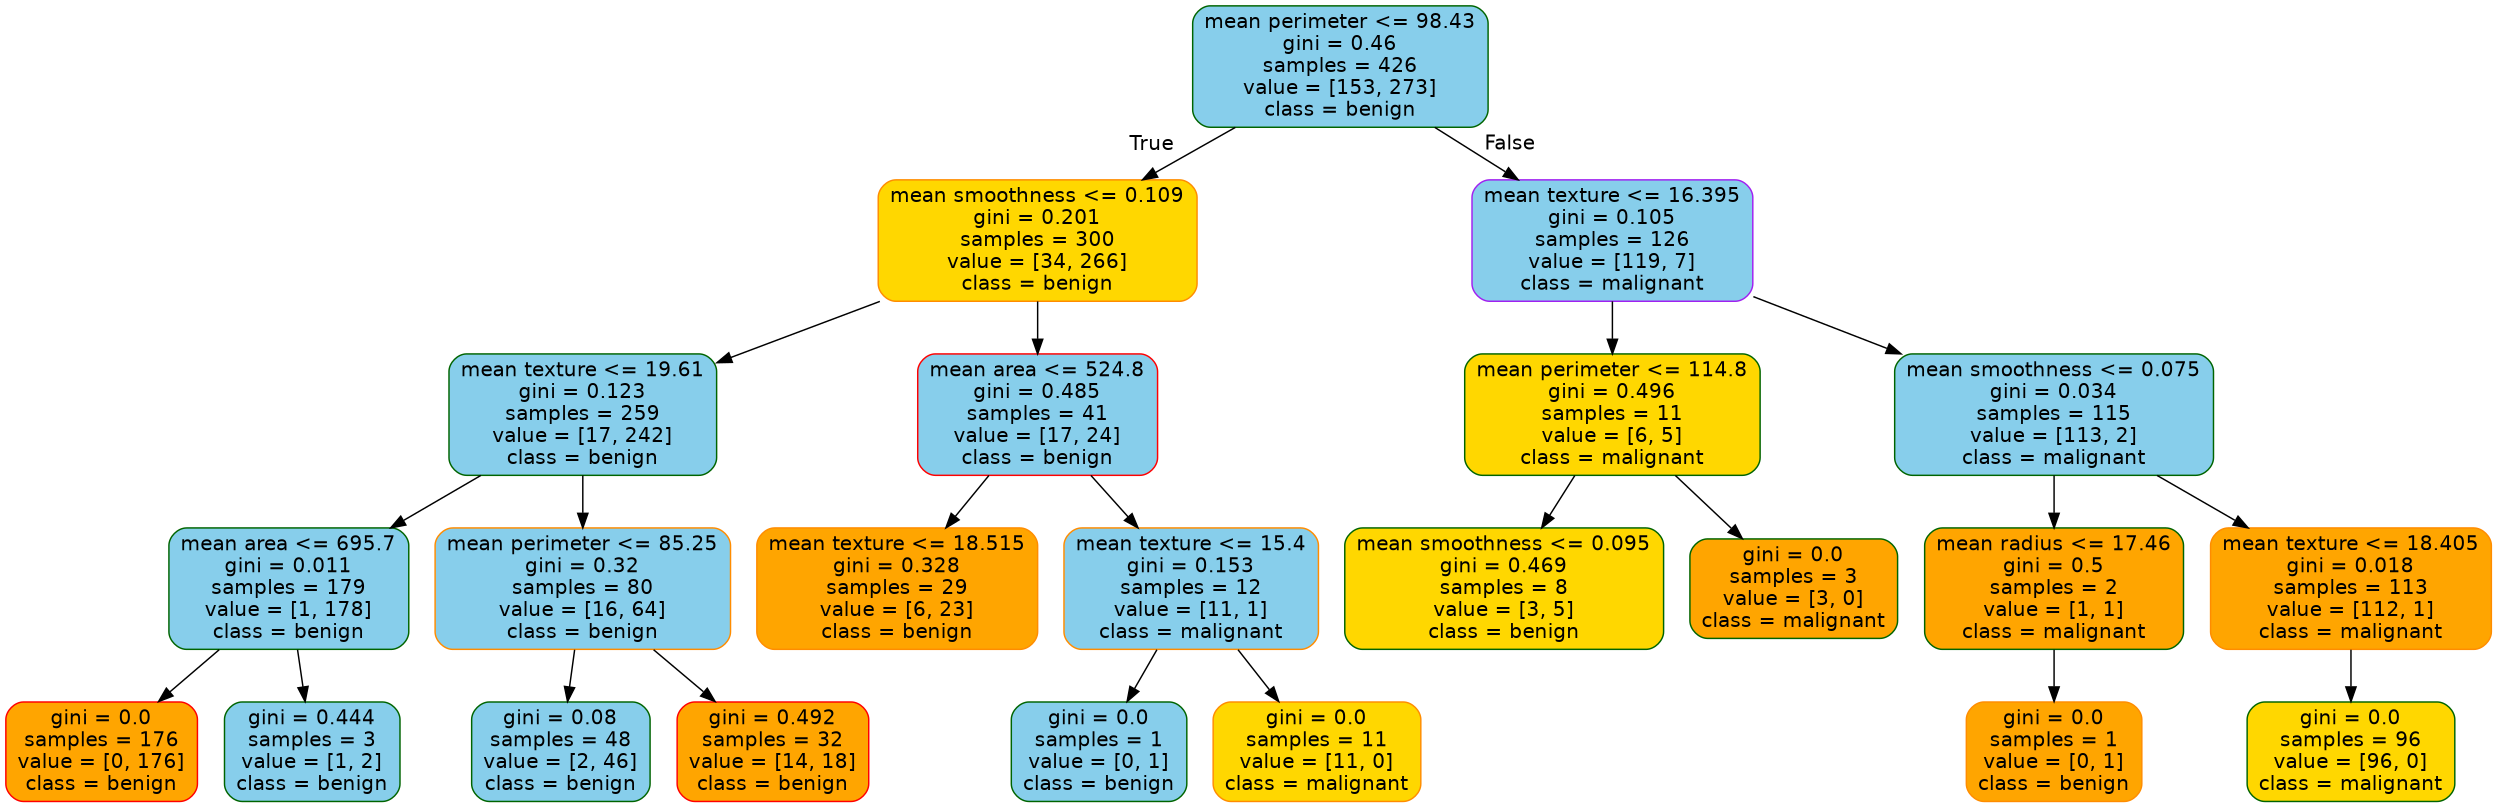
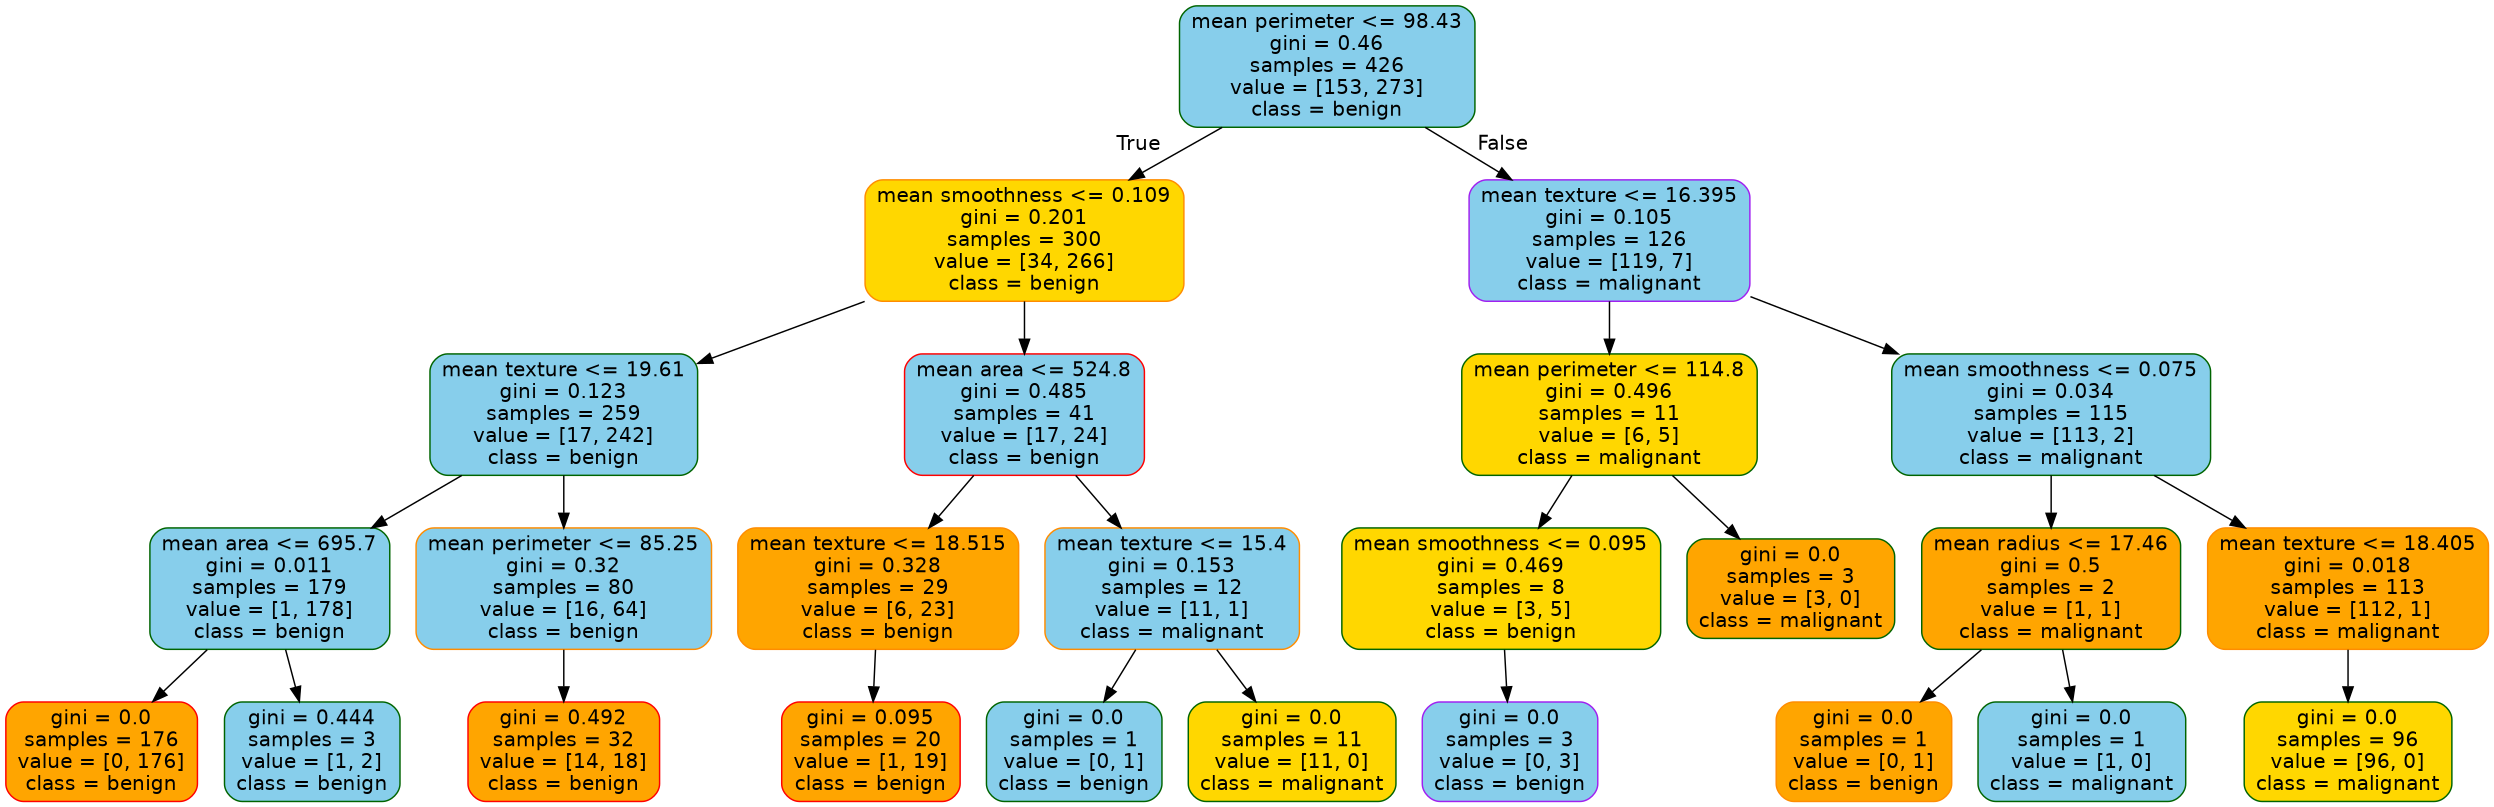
(561, 752) -> none
none -> (871, 752)
(1317, 752) -> (1292, 752)
none -> (1510, 752)
none -> (2082, 752)
